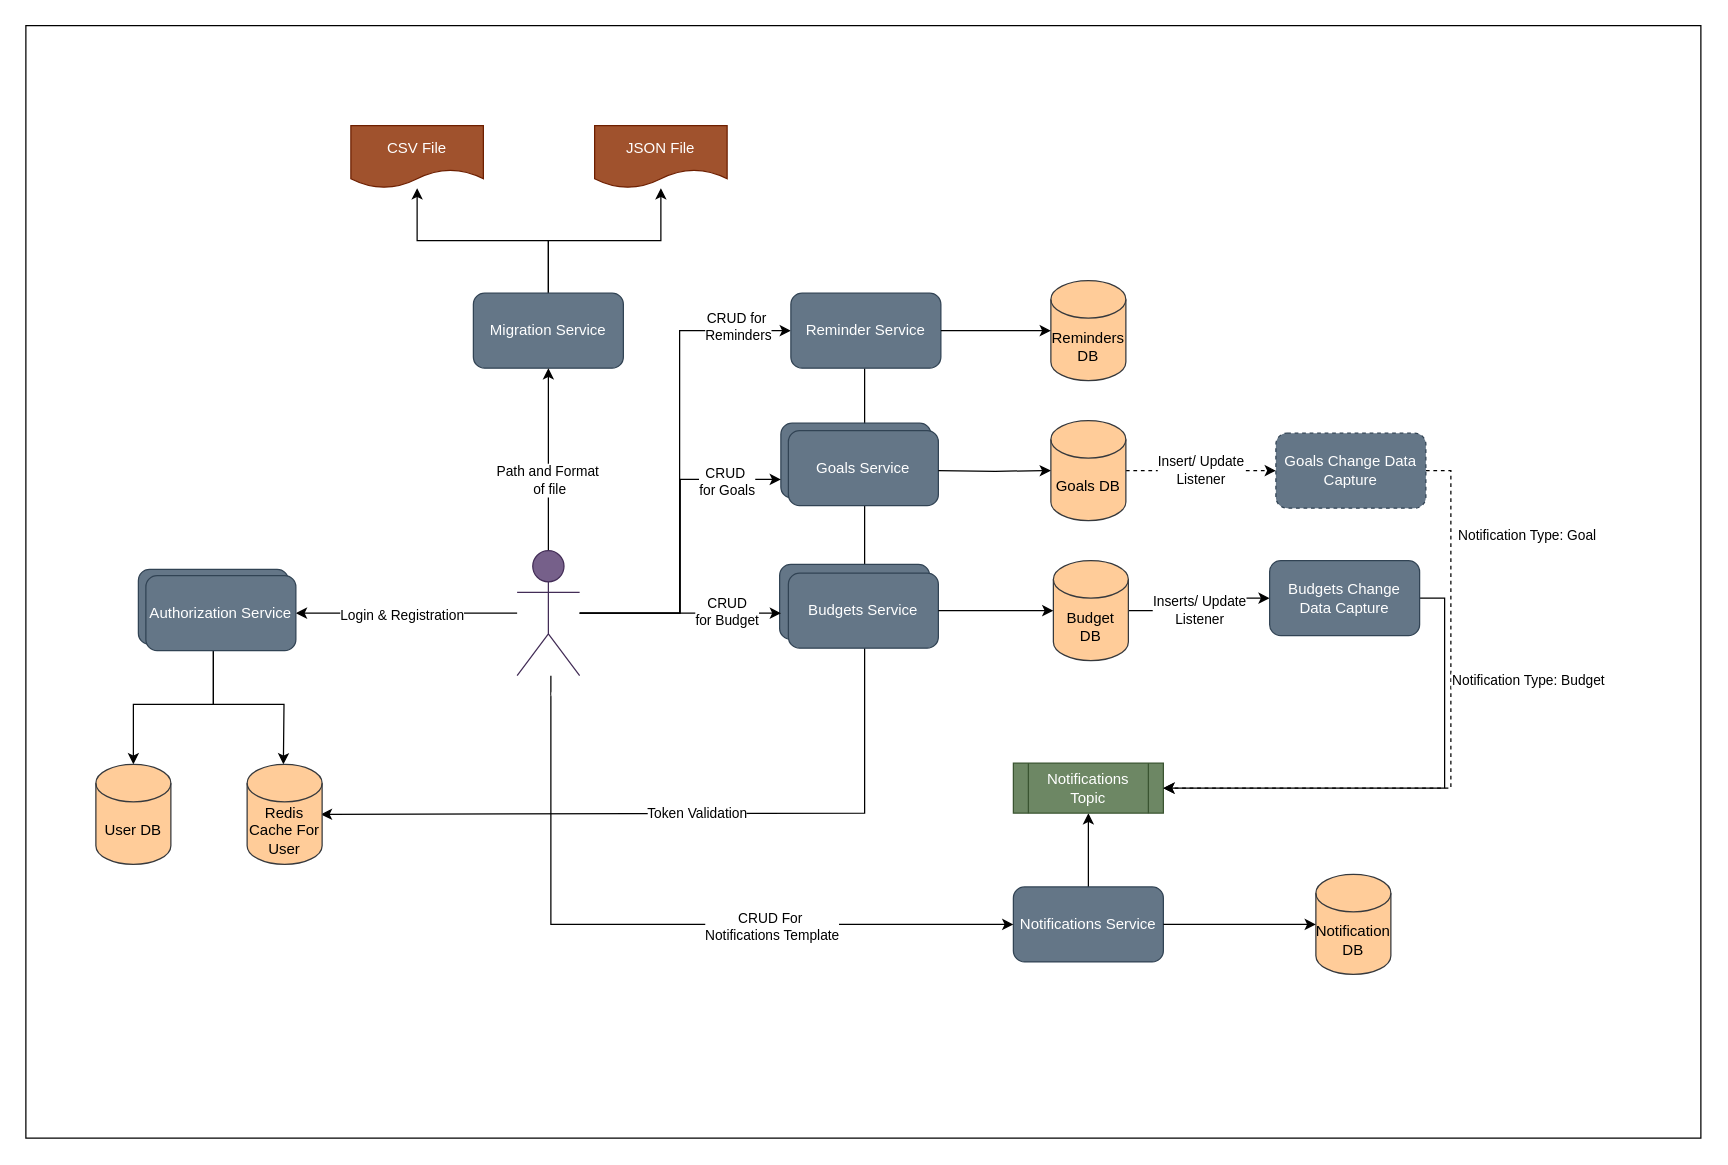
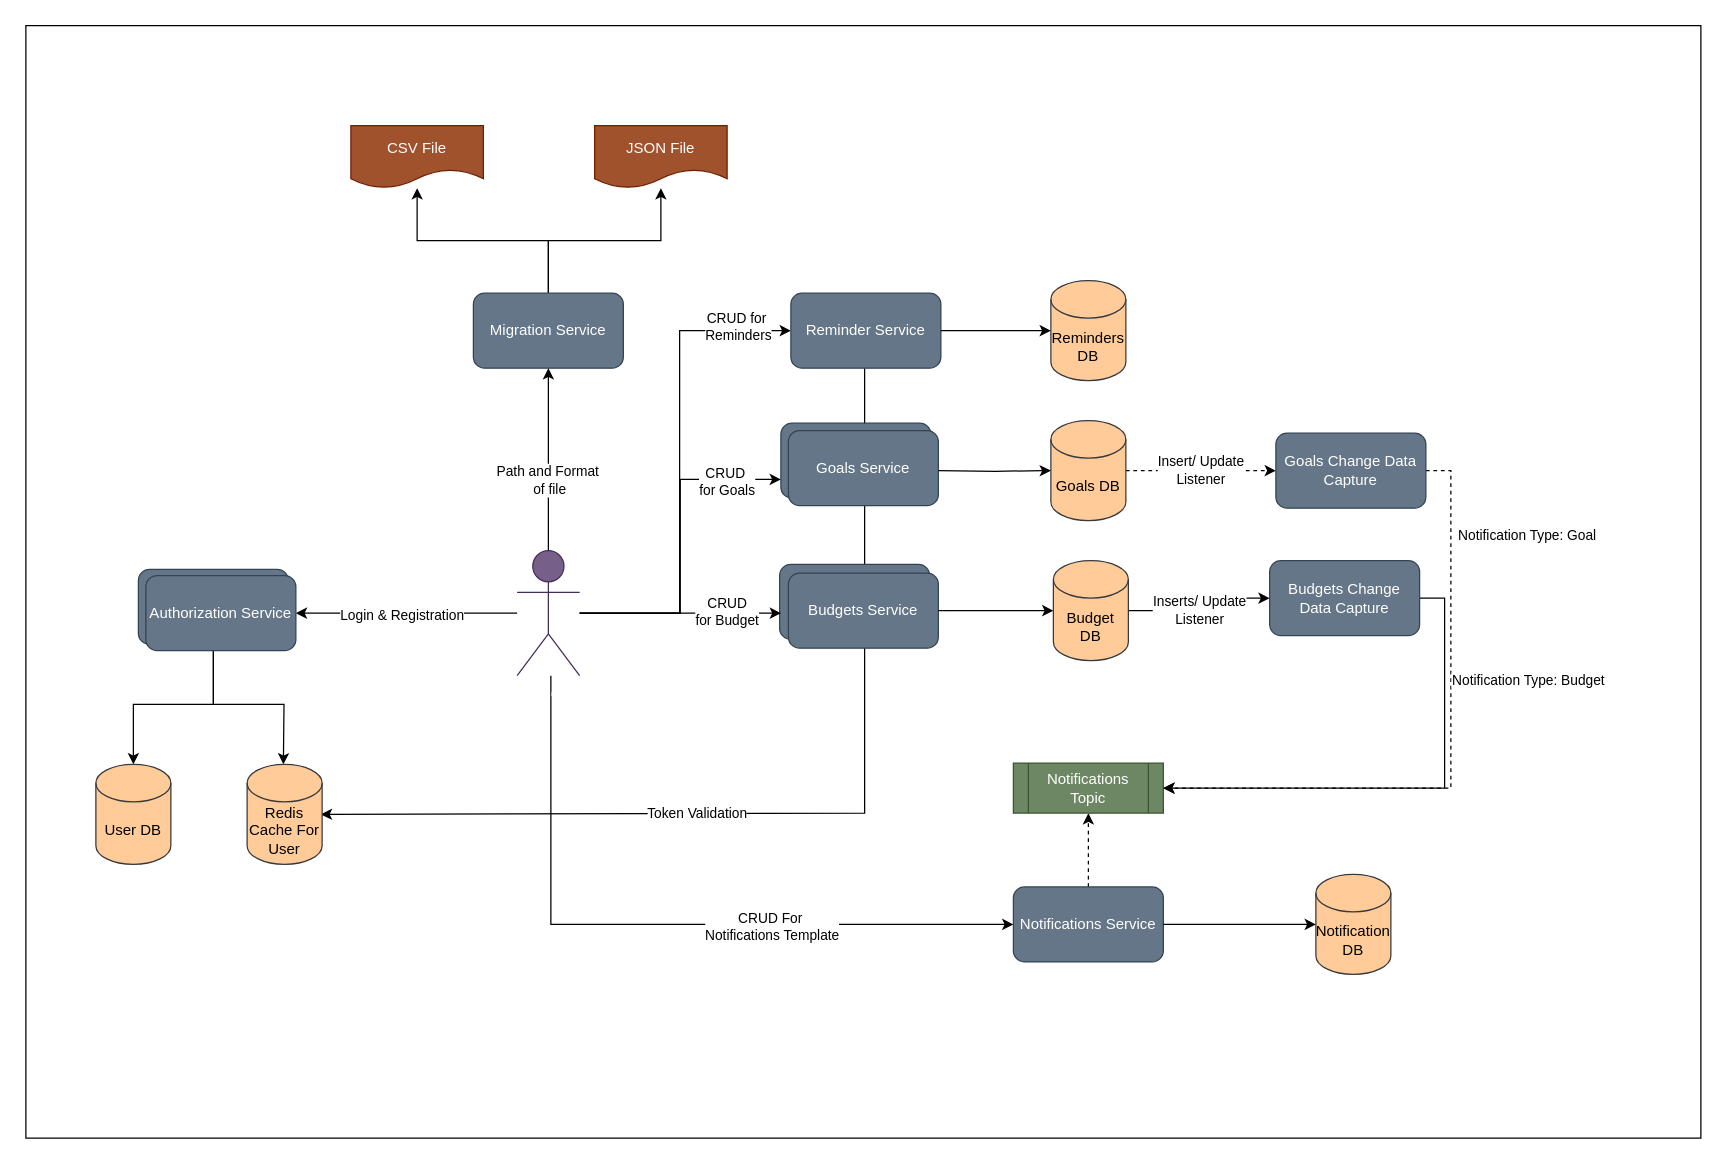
(1351, 471) -> (1351, 471)
(1088, 852) -> (1088, 852)
